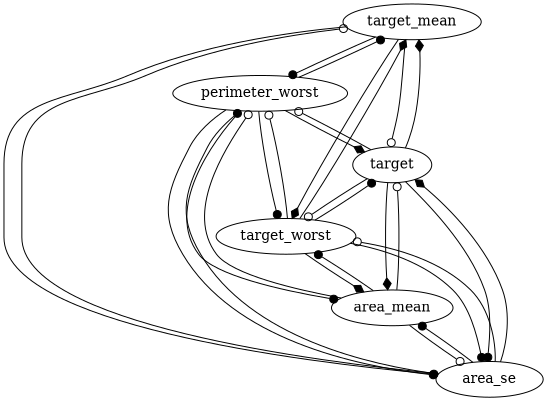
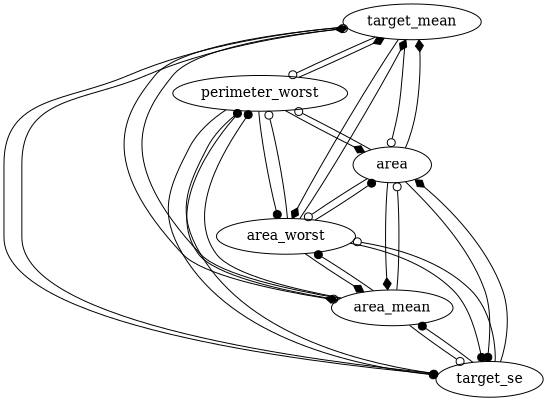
(336, 55) -> (336, 55)
(338, 60) -> (338, 60)
none -> (124, 145)
none -> (144, 158)
(392, 165) -> (392, 165)
(286, 236) -> (286, 236)
(213, 248) -> (213, 248)
(221, 270) -> (194, 245)
(490, 379) -> (490, 379)
